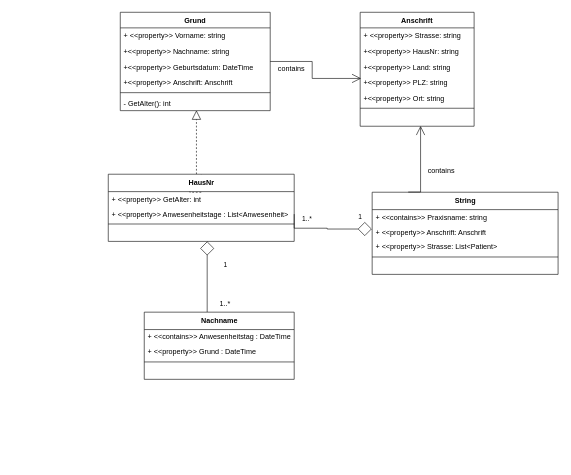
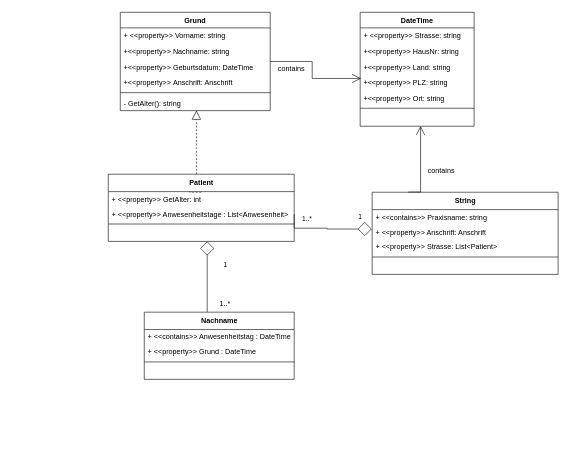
(417, 20) -> (417, 20)
(153, 103) -> (159, 103)
(202, 183) -> (202, 183)
